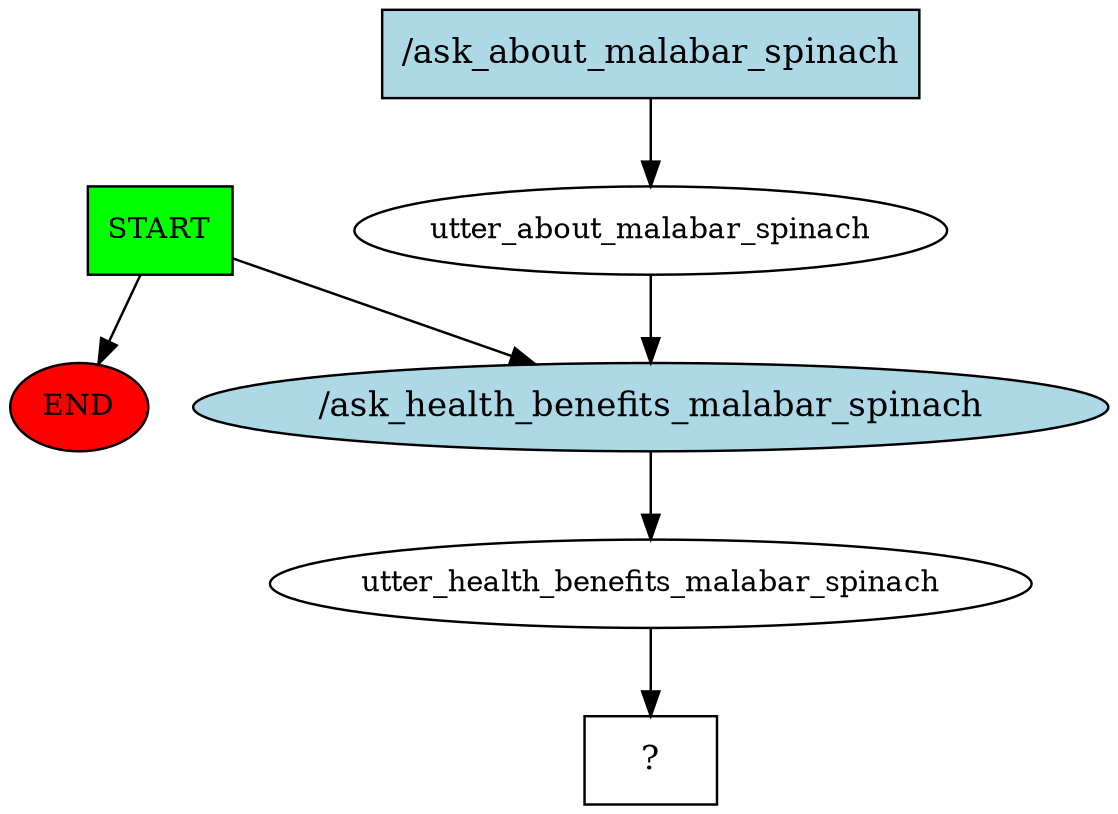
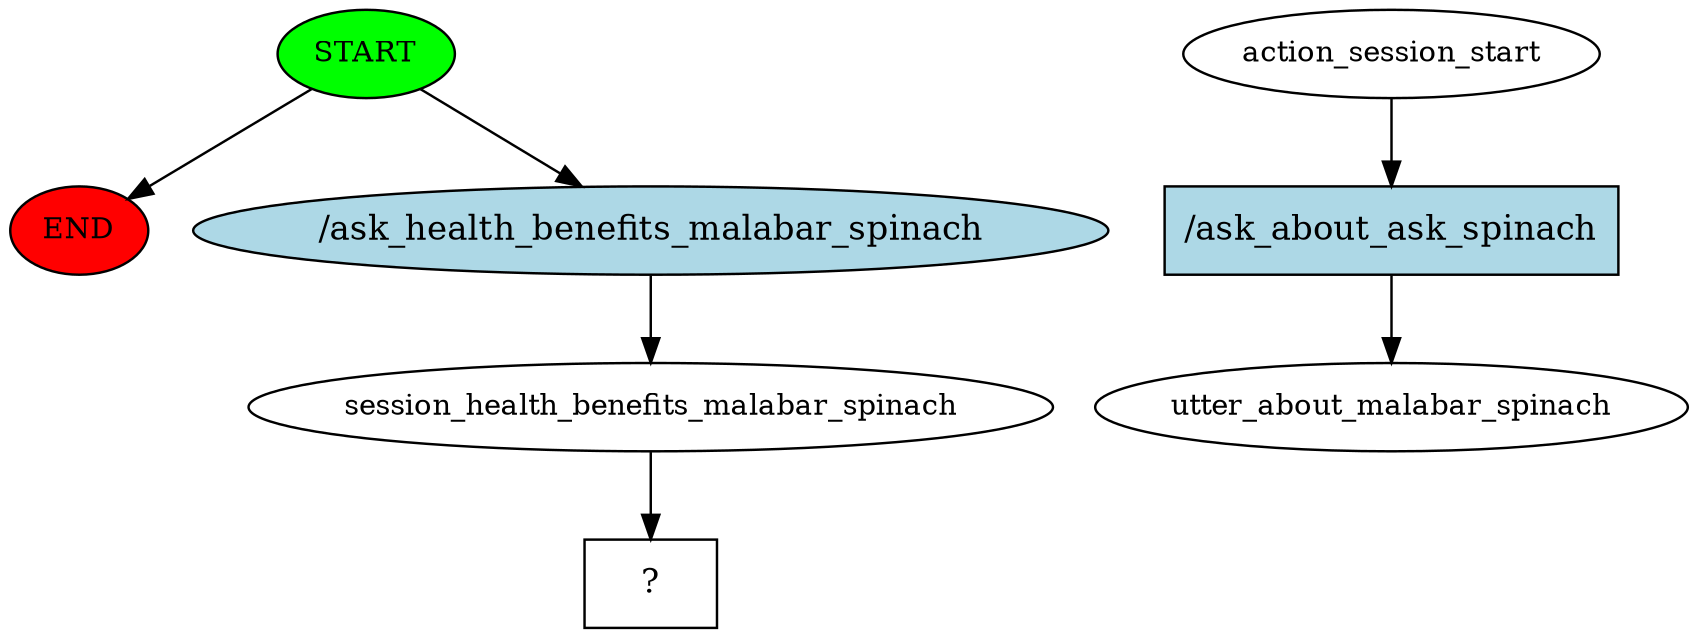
(651, 54) -> (1392, 231)
none -> (1392, 54)
(160, 231) -> (366, 54)
(651, 307) -> none
(651, 584) -> (651, 407)
